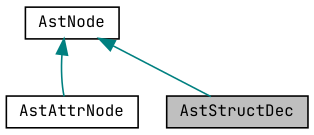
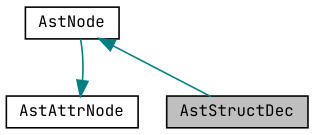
(62, 76) -> (83, 60)
